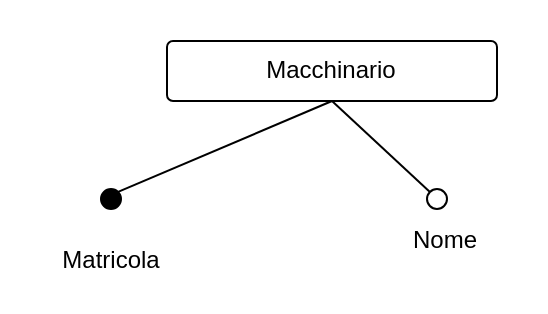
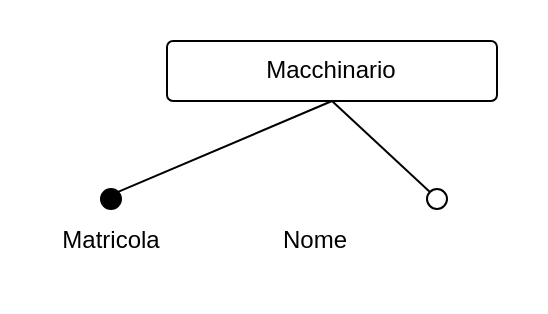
(445, 241) -> (315, 241)
(111, 261) -> (111, 241)
